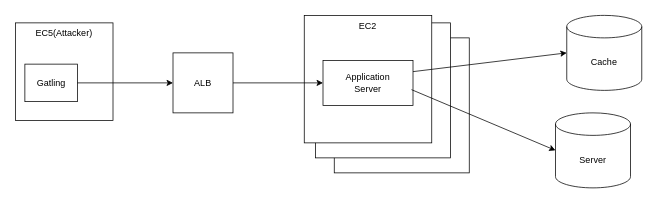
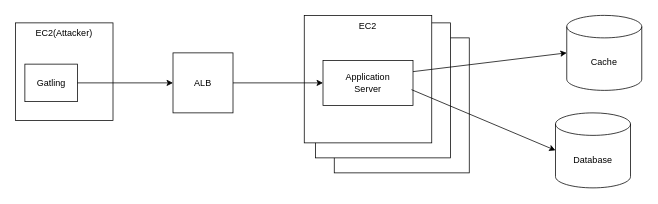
(64, 34) -> (64, 34)
(593, 160) -> (593, 160)
